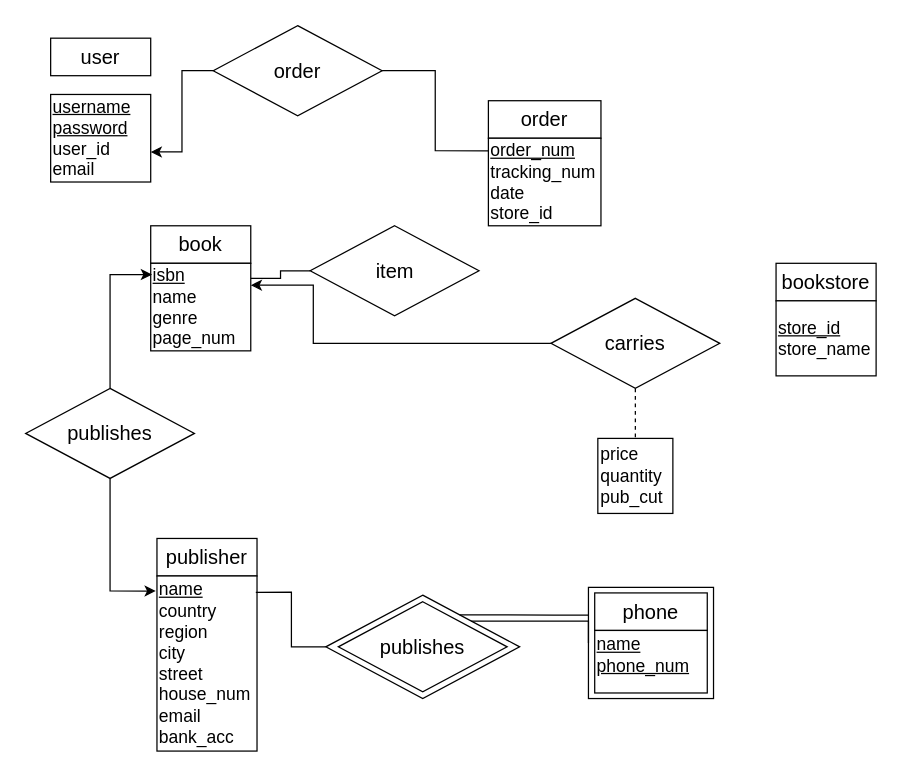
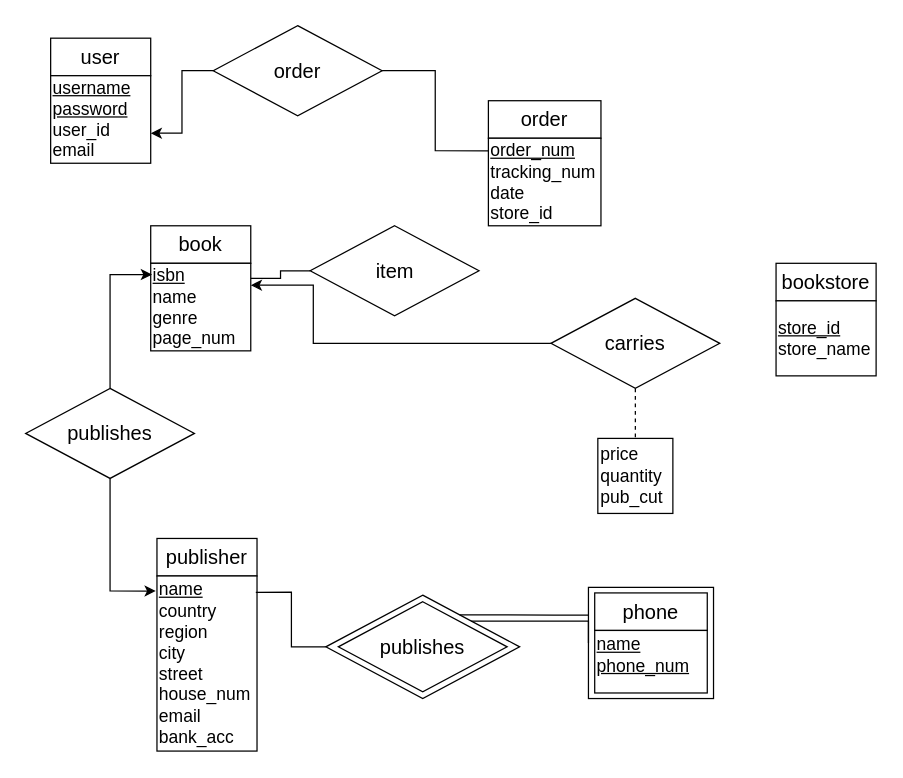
(101, 138) -> (101, 119)
